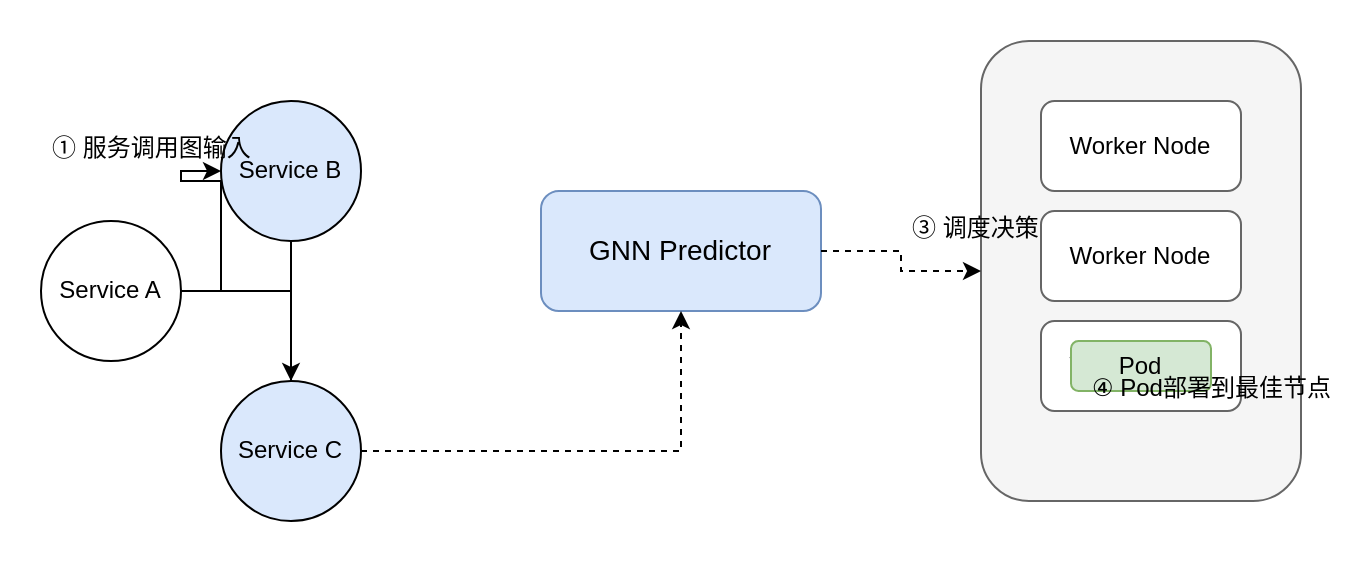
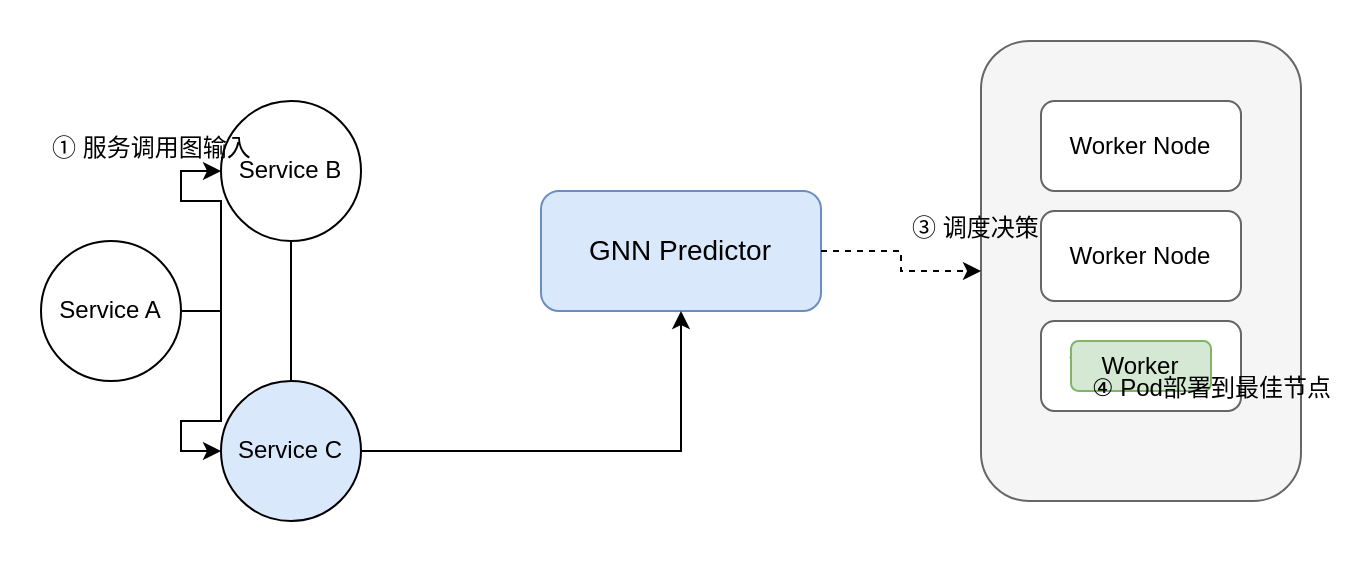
(291, 171) -> (291, 171)
(111, 291) -> (111, 311)
(1141, 367) -> (1141, 367)
(586, 451) -> (586, 451)
